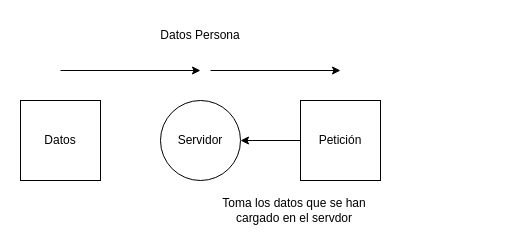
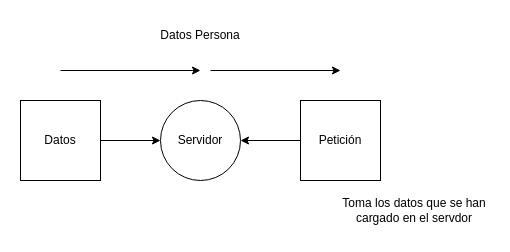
none -> (127, 141)
(295, 211) -> (415, 211)
